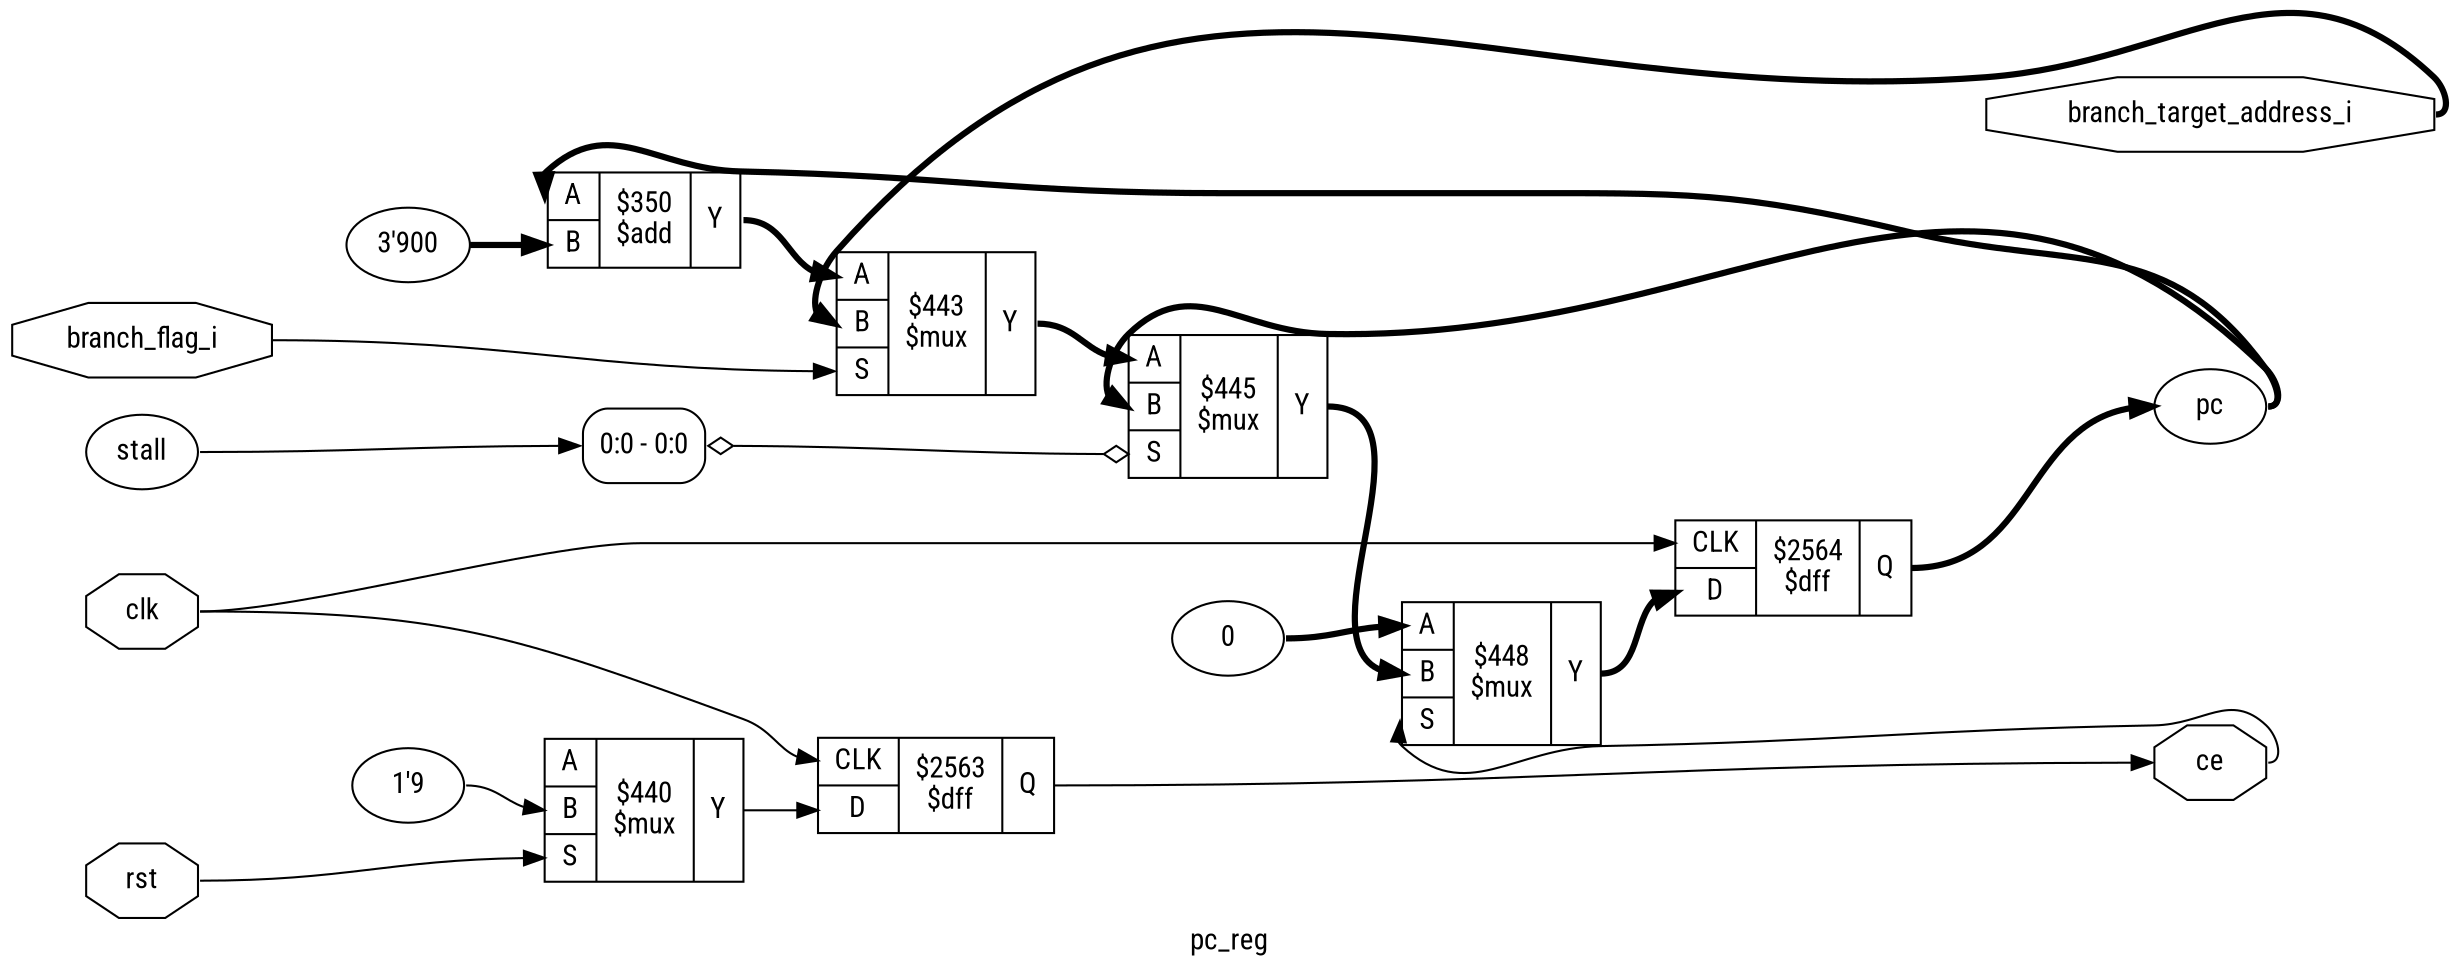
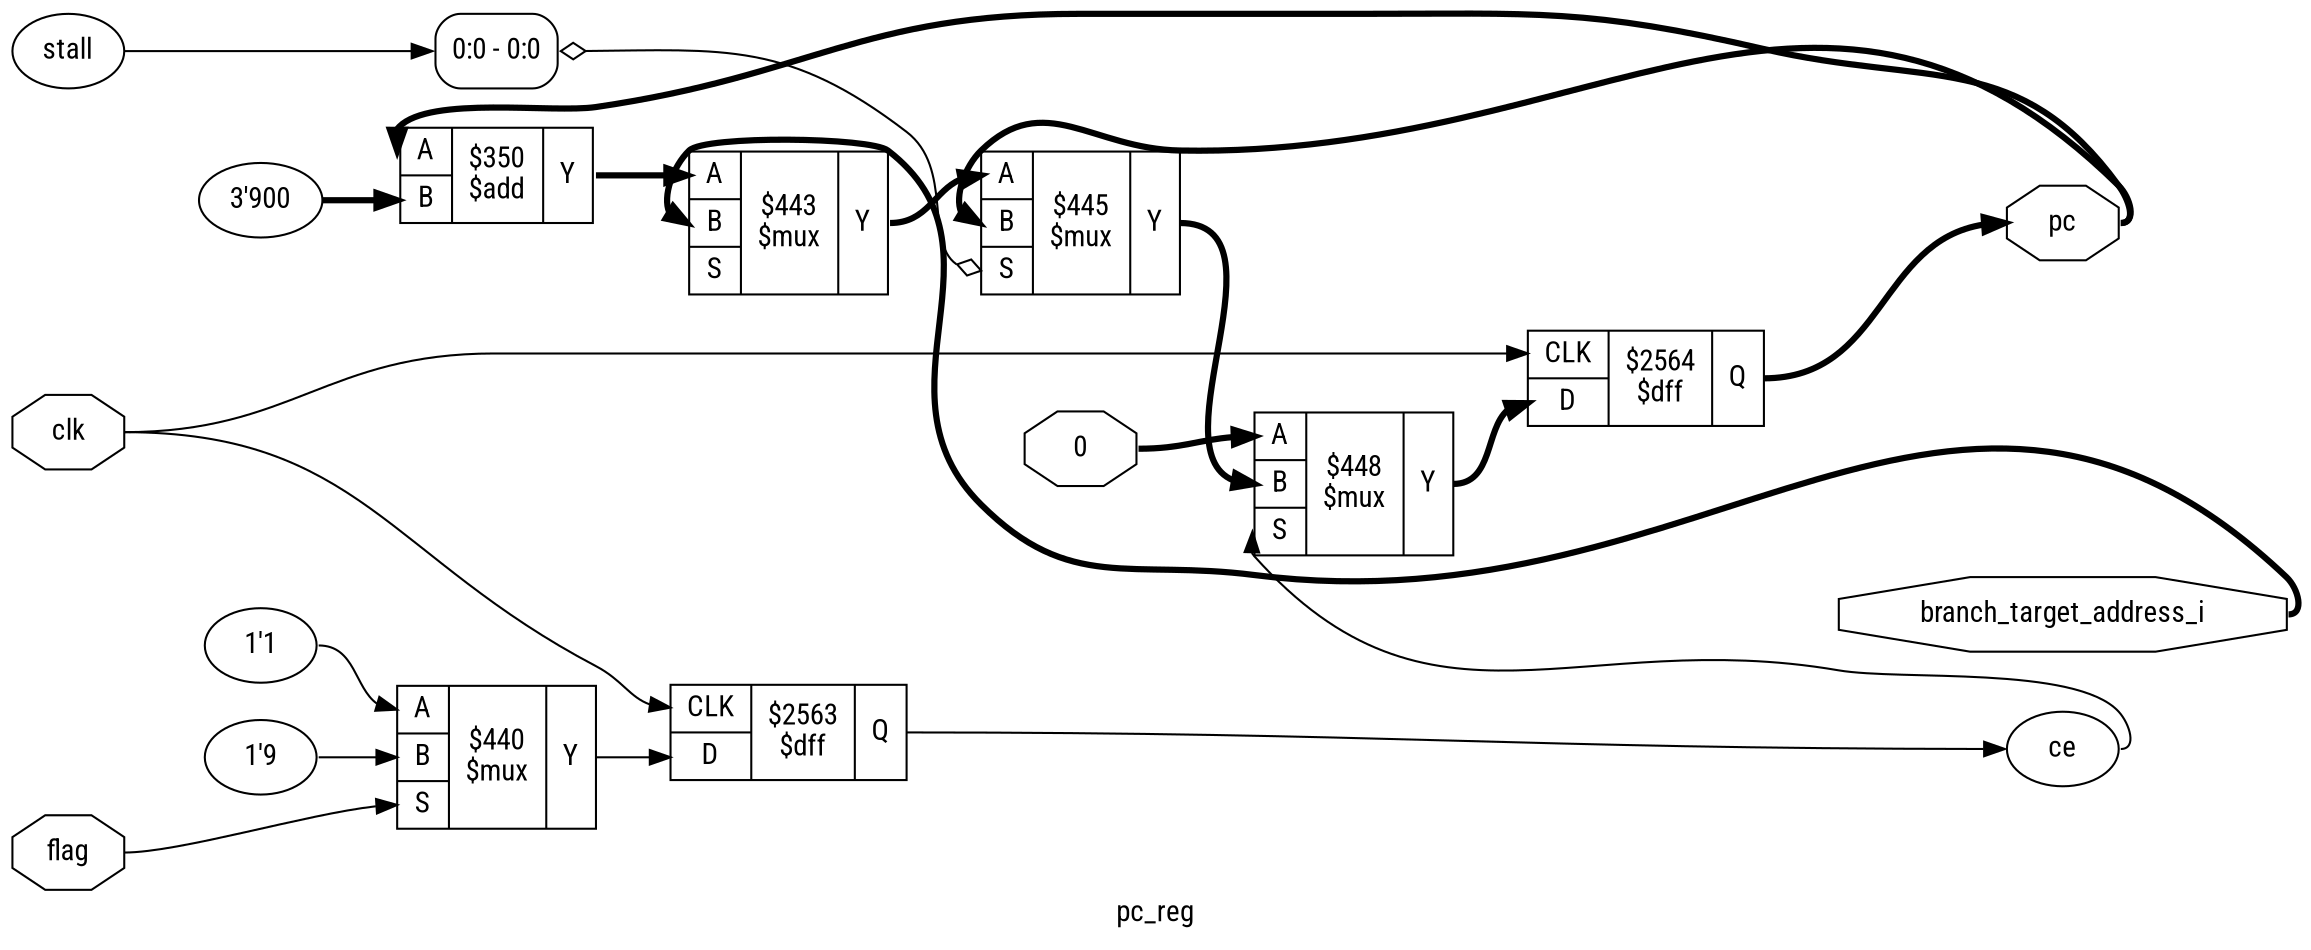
(142, 340) -> none
(2210, 406) -> (2063, 223)
(1228, 638) -> (1081, 449)
none -> (261, 645)
(2210, 763) -> (2063, 749)
(142, 881) -> (68, 853)
